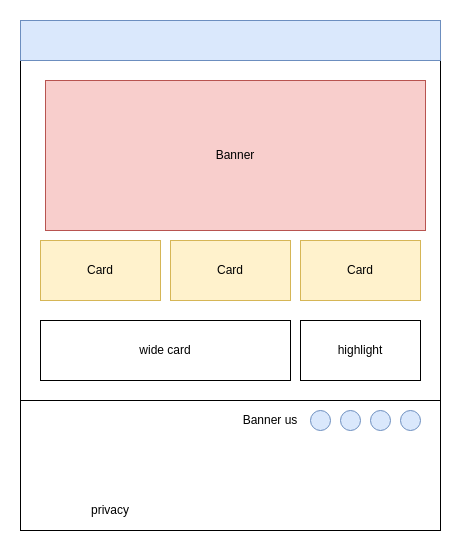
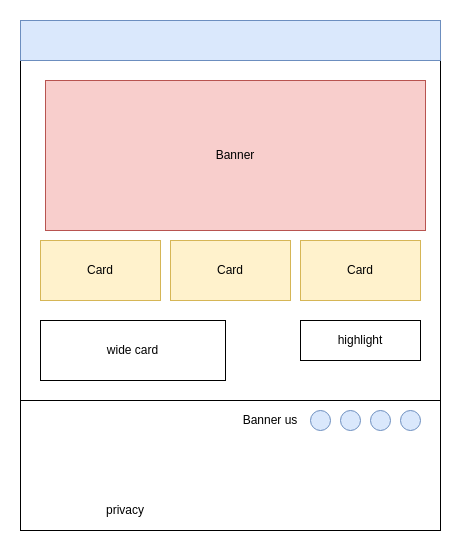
(166, 351) -> (133, 351)
(361, 351) -> (361, 341)
(111, 511) -> (126, 511)
